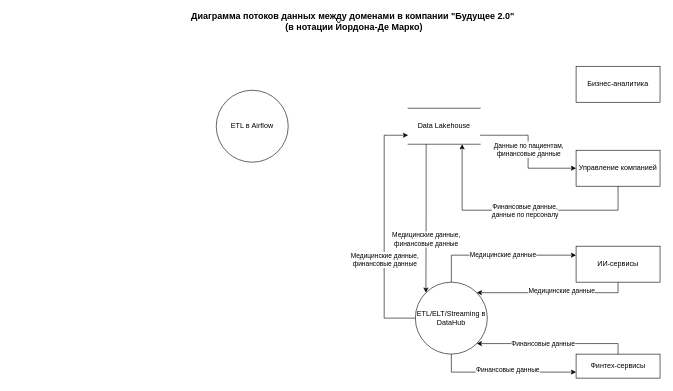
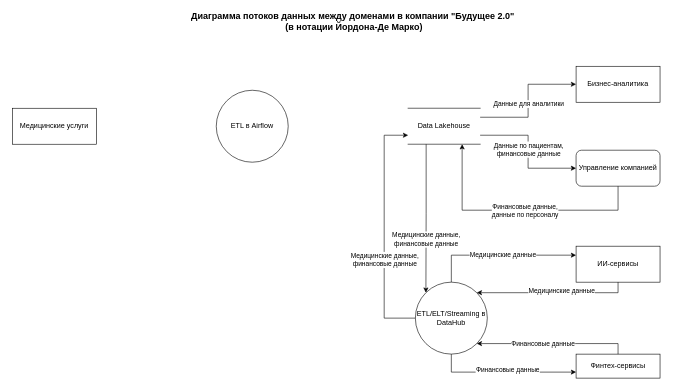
none -> (528, 104)
none -> (54, 126)
(618, 168) -> (618, 168)
